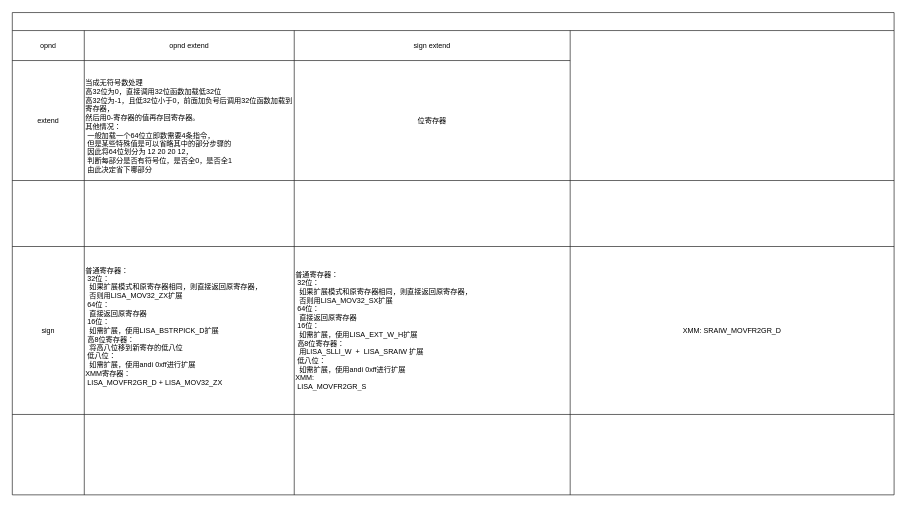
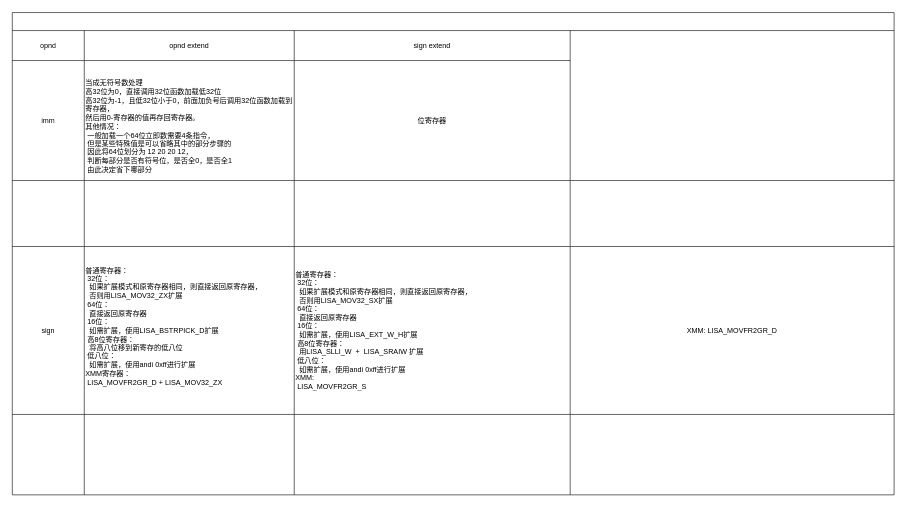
(48, 120) -> (48, 120)
(732, 330) -> (732, 330)
